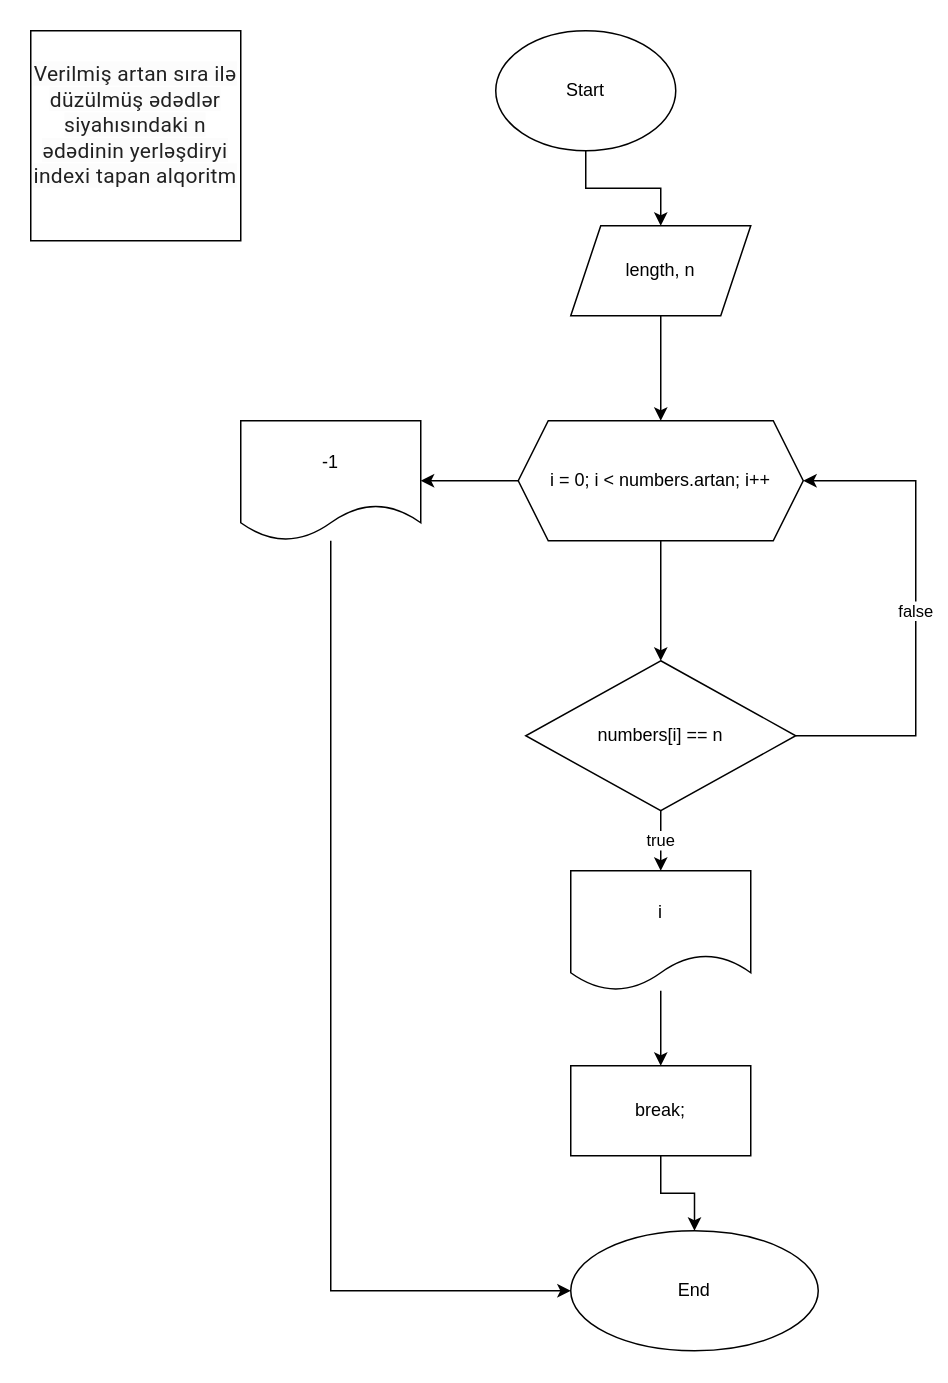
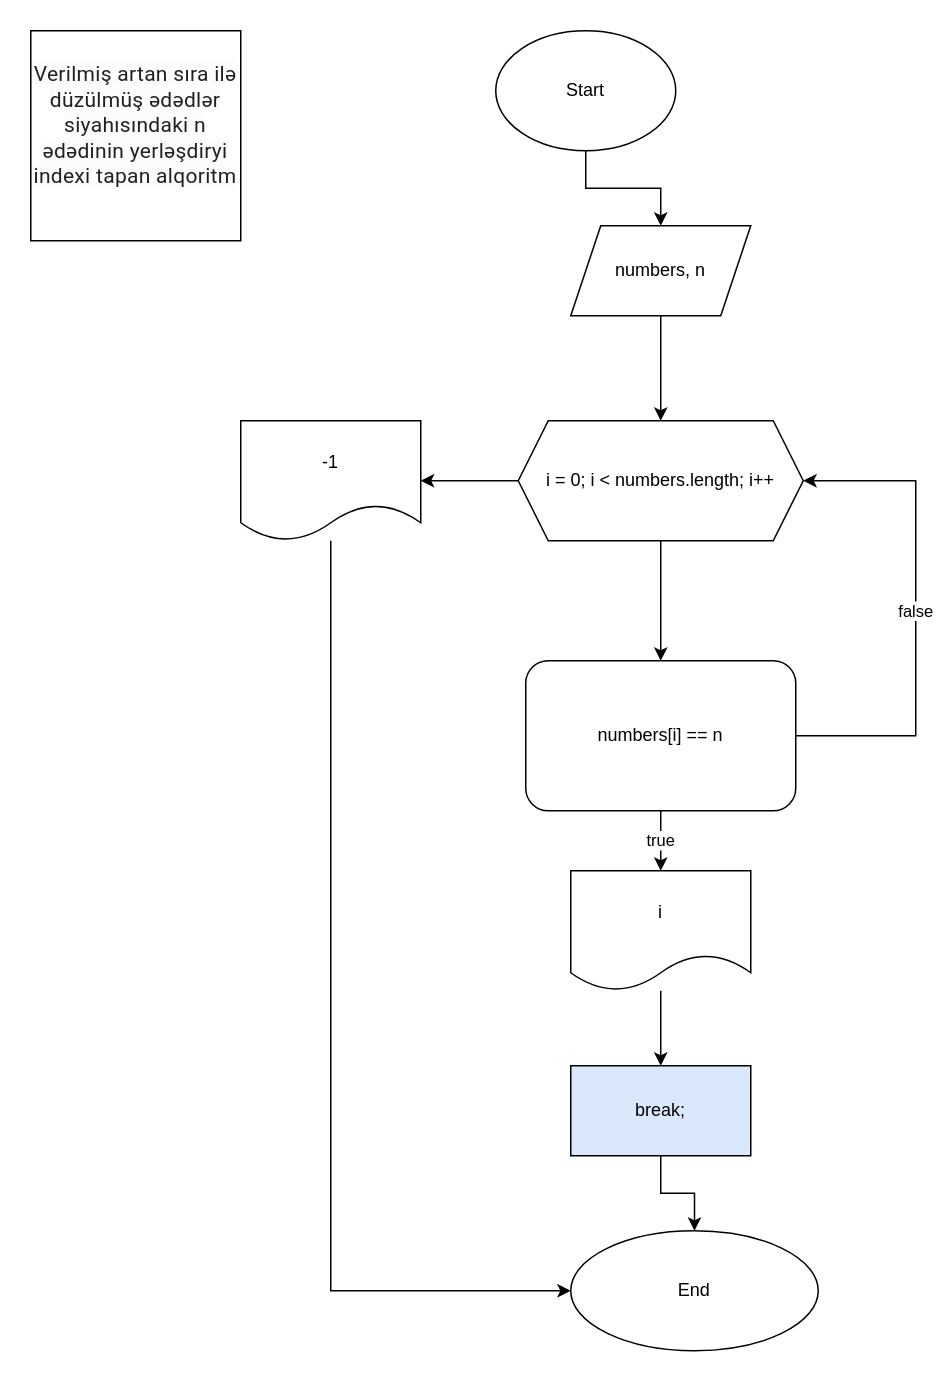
(661, 271) -> (661, 271)
(661, 481) -> (661, 481)
(661, 736) -> (661, 736)
(661, 1111) -> (661, 1111)
